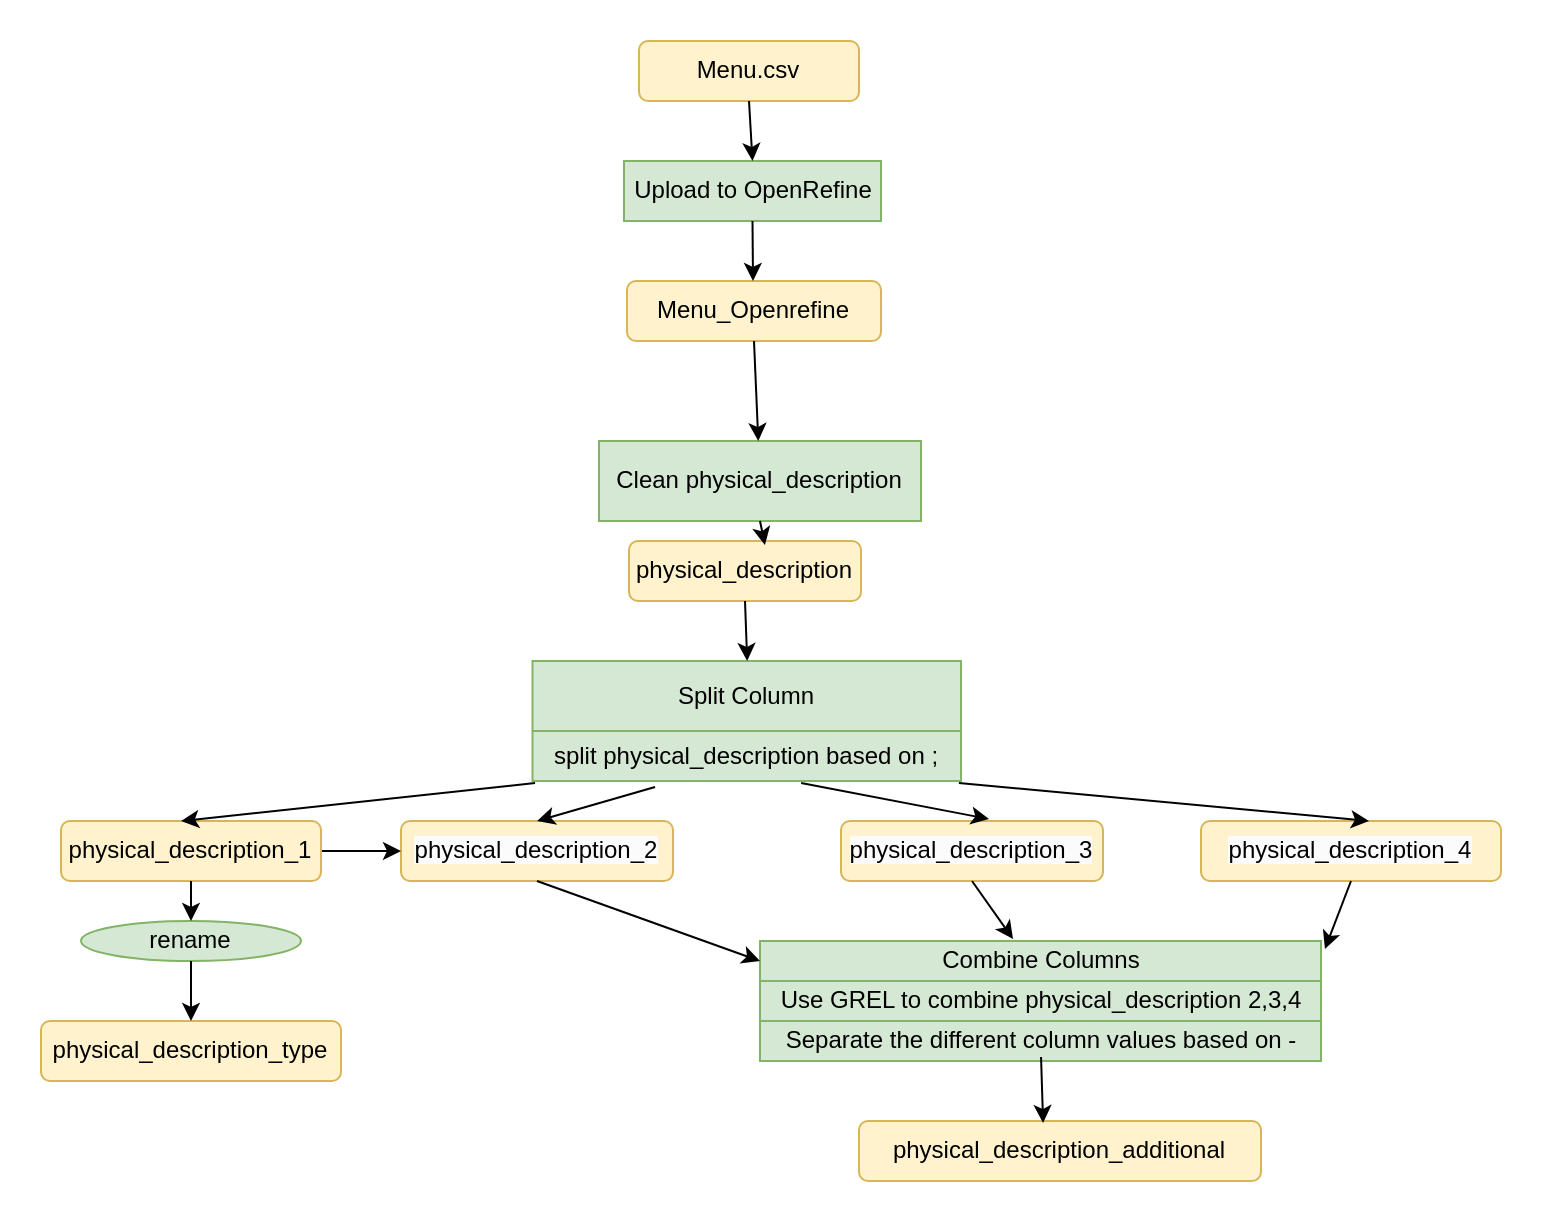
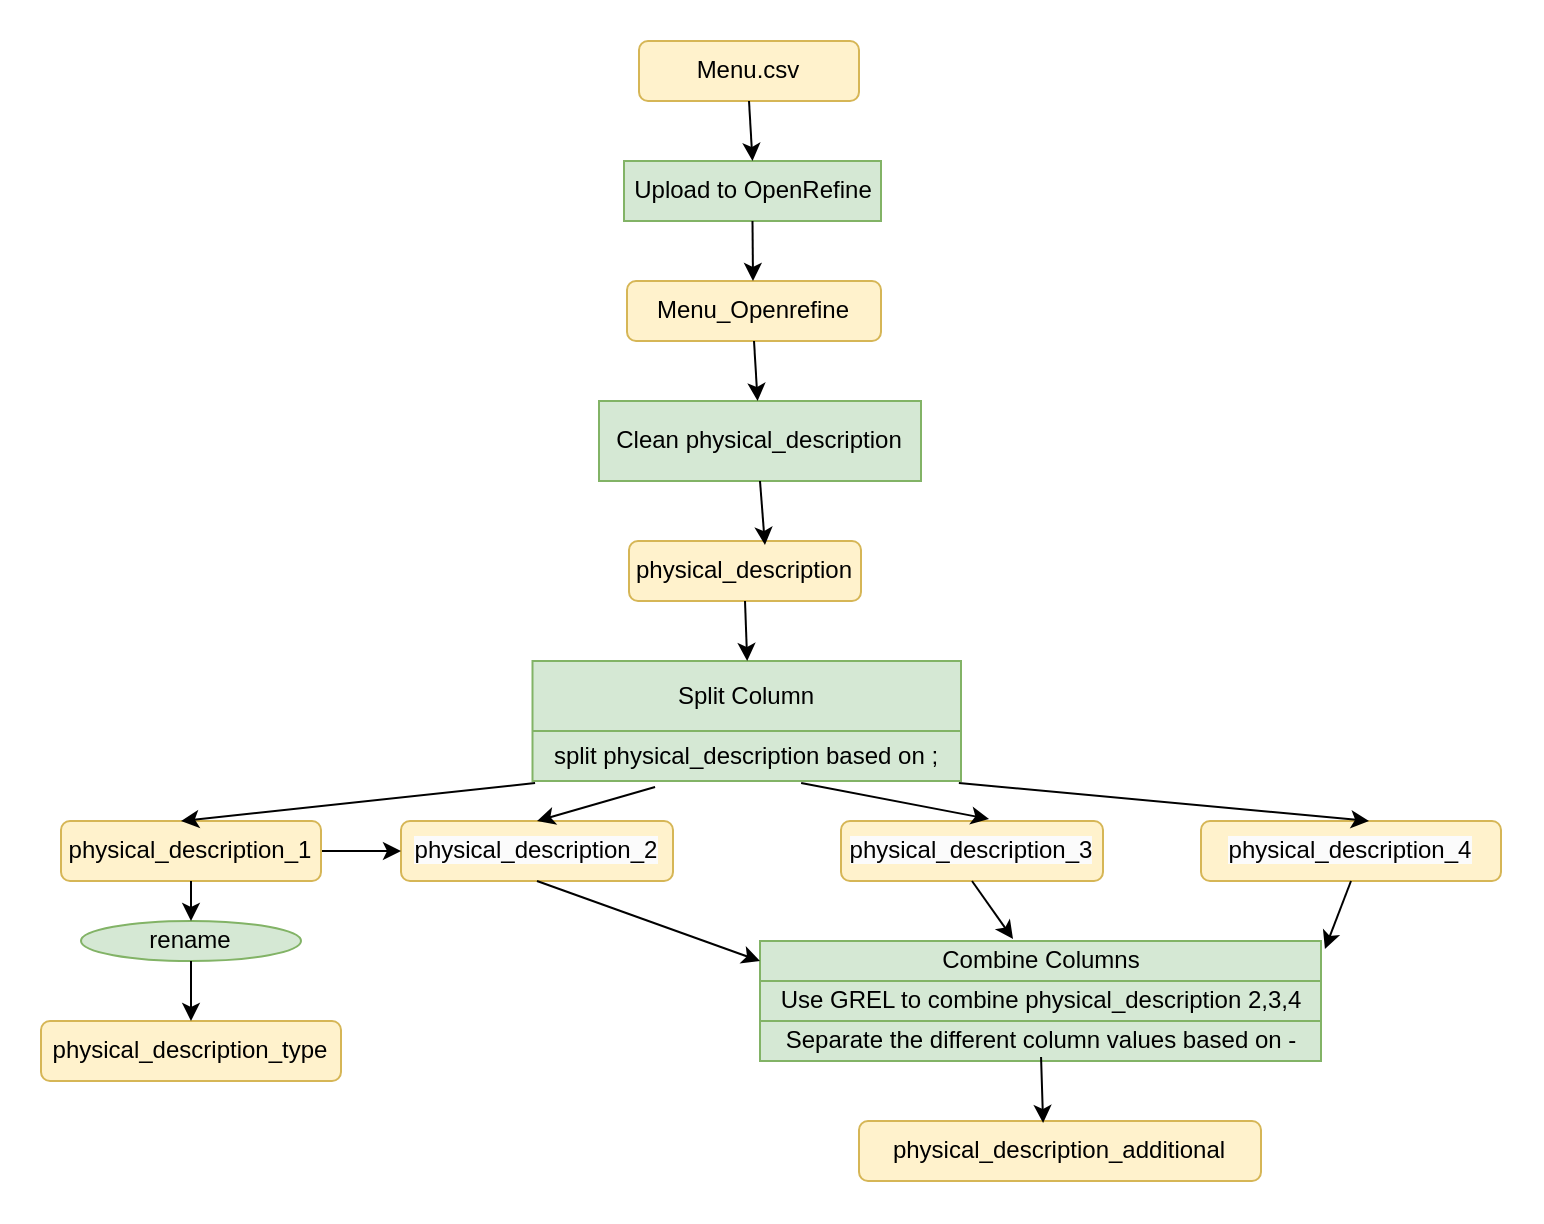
(760, 481) -> (760, 441)
